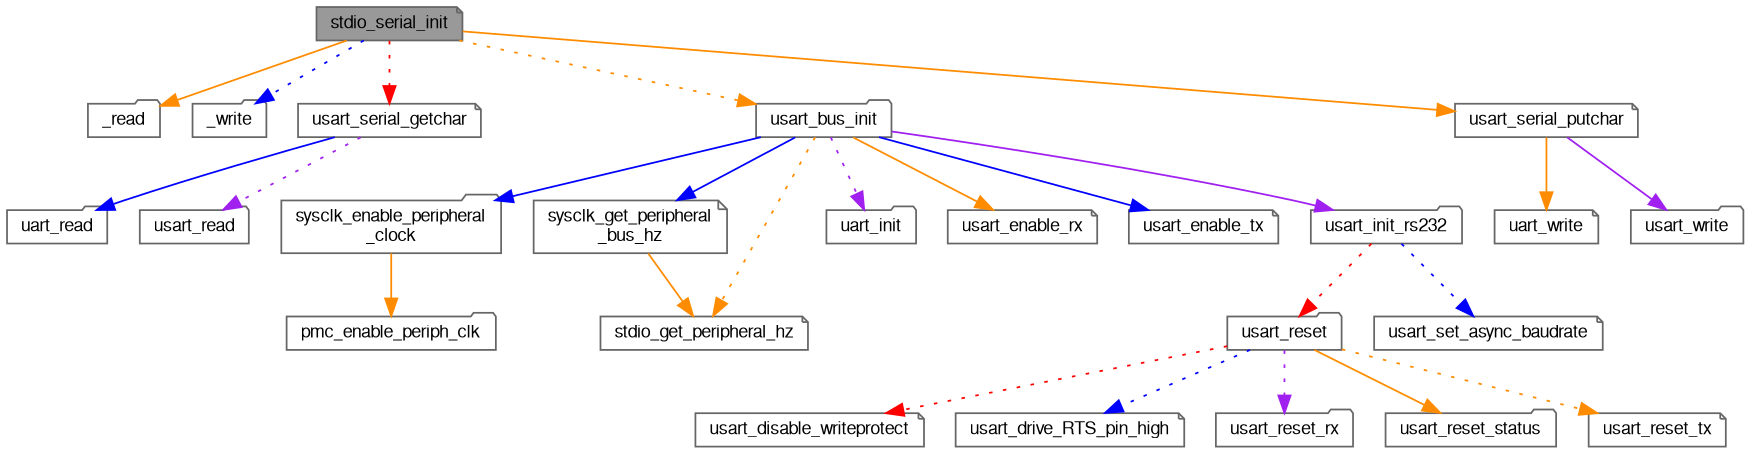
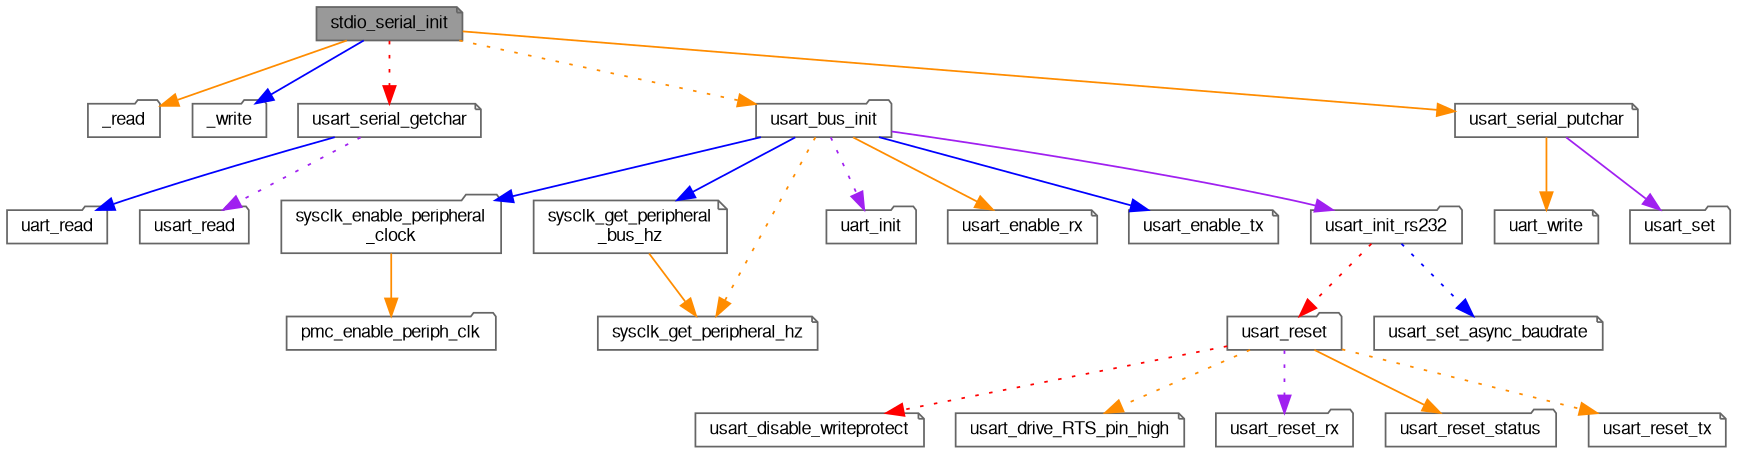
(317, 68) -> (317, 68)
(1687, 227) -> (1680, 227)
(704, 333) -> (708, 333)
(1186, 378) -> (1186, 378)
